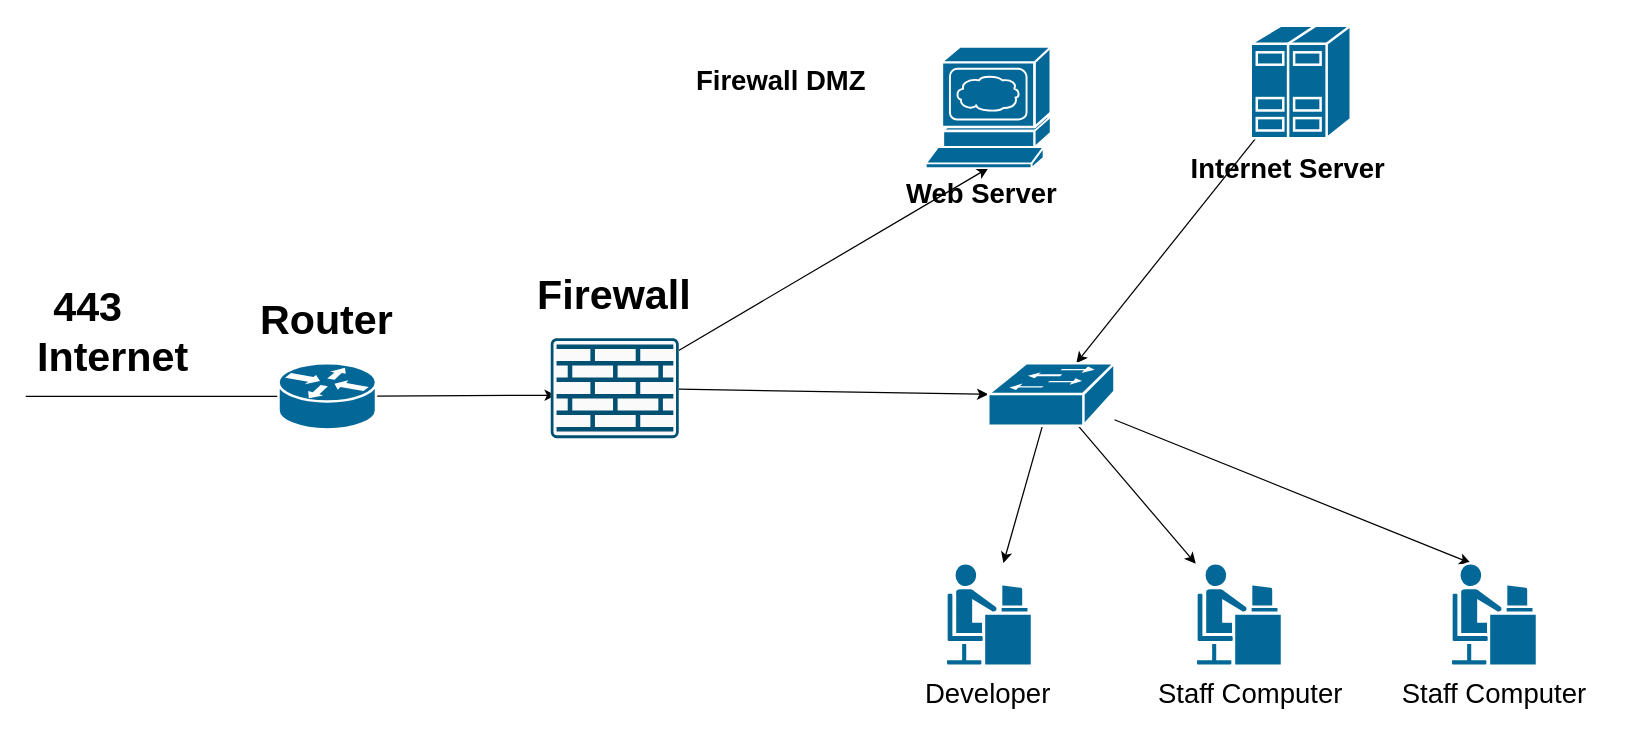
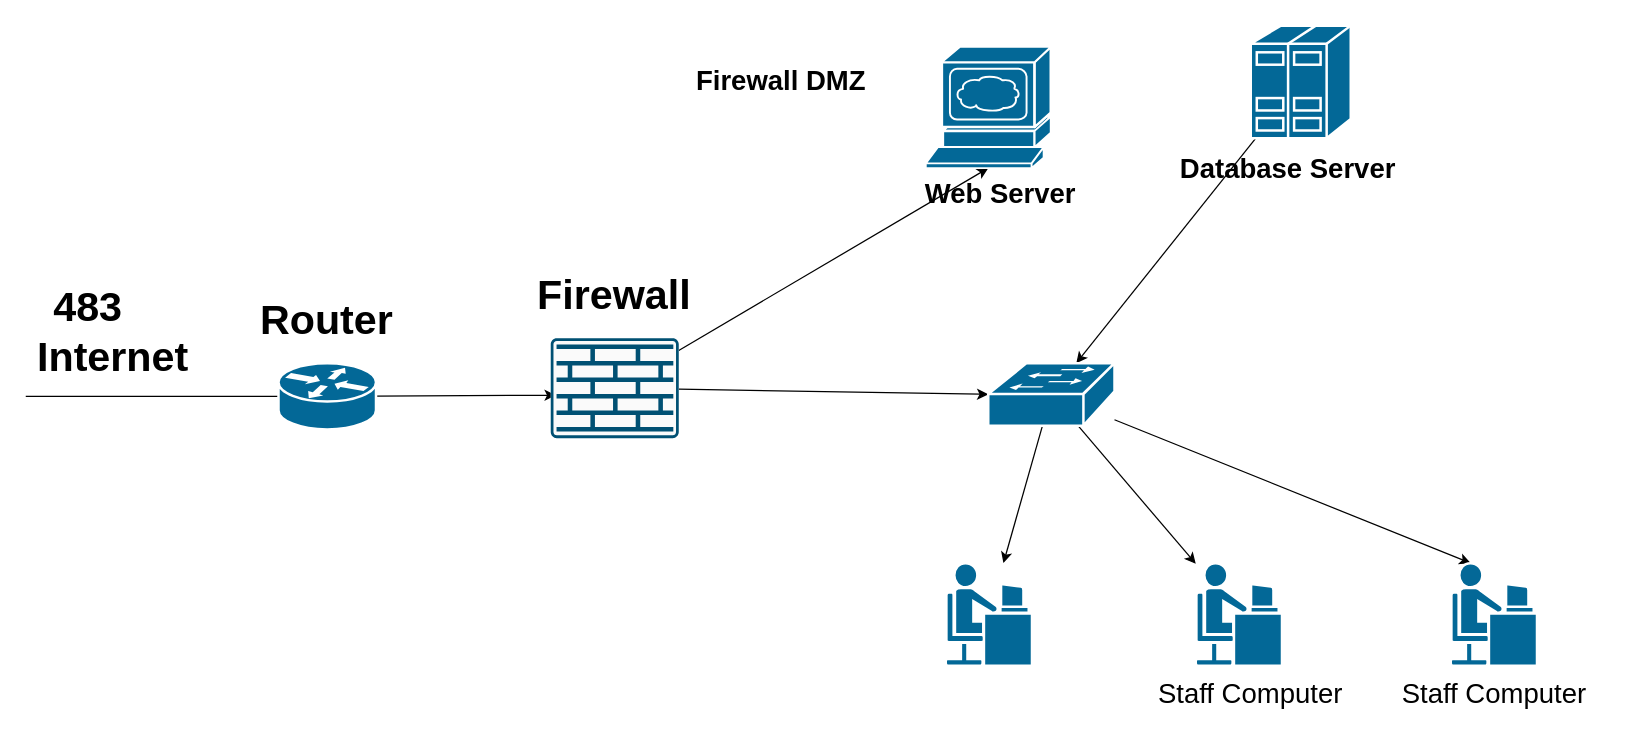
(1288, 169) -> (1288, 169)
(982, 194) -> (1001, 194)
(88, 307) -> (88, 307)
(988, 694) -> none
